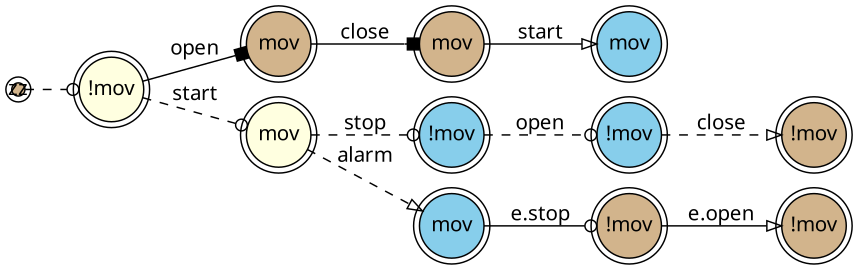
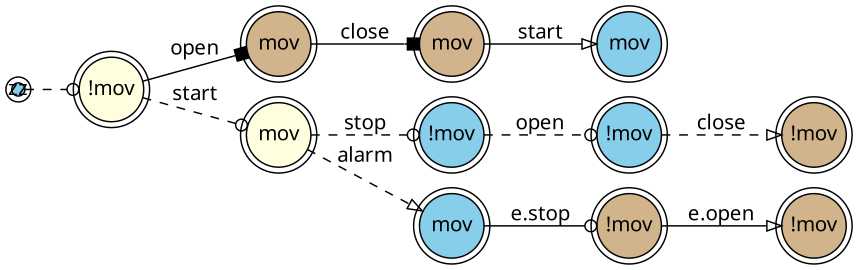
(18, 89) -> (18, 89)
